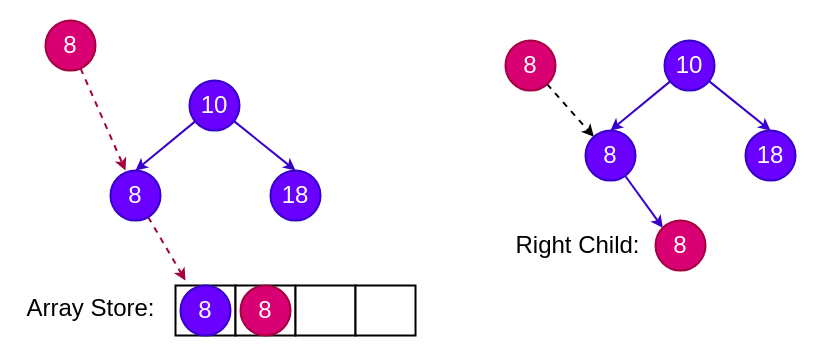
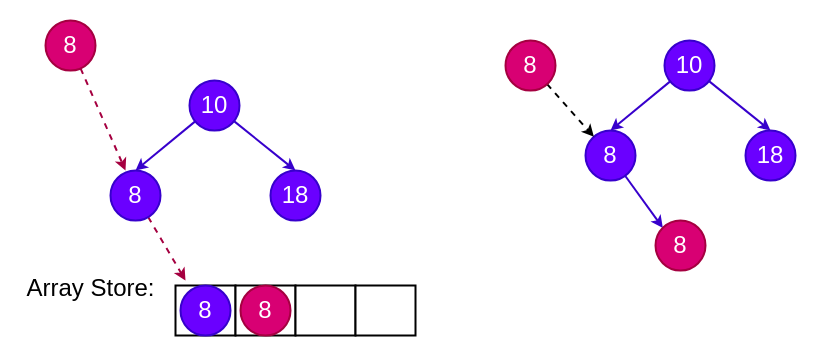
(578, 246) -> none
(91, 309) -> (91, 289)
